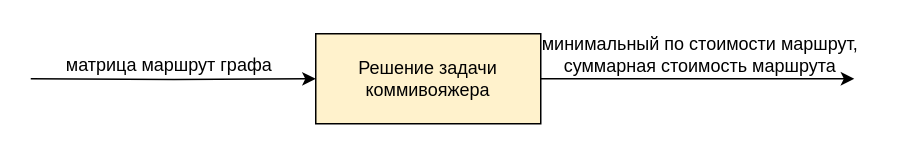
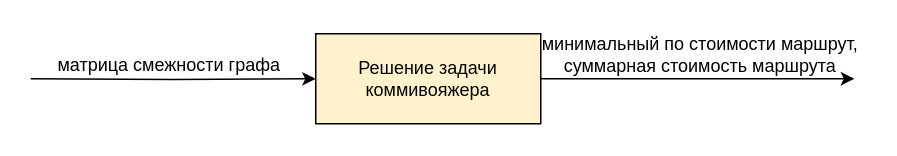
(170, 65) -> (170, 65)
